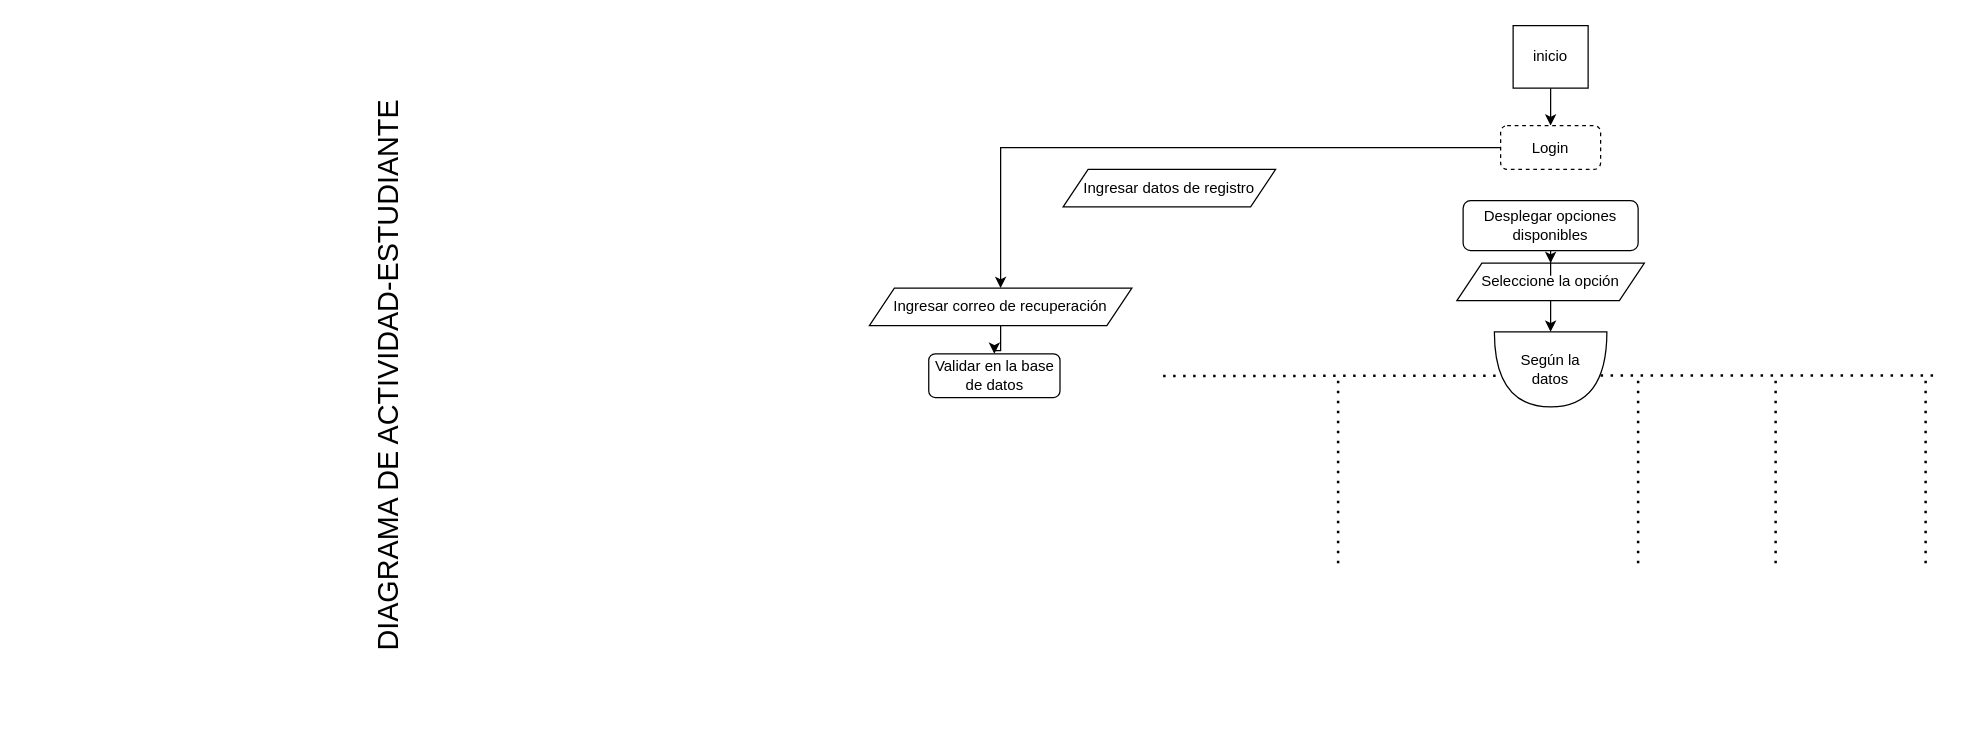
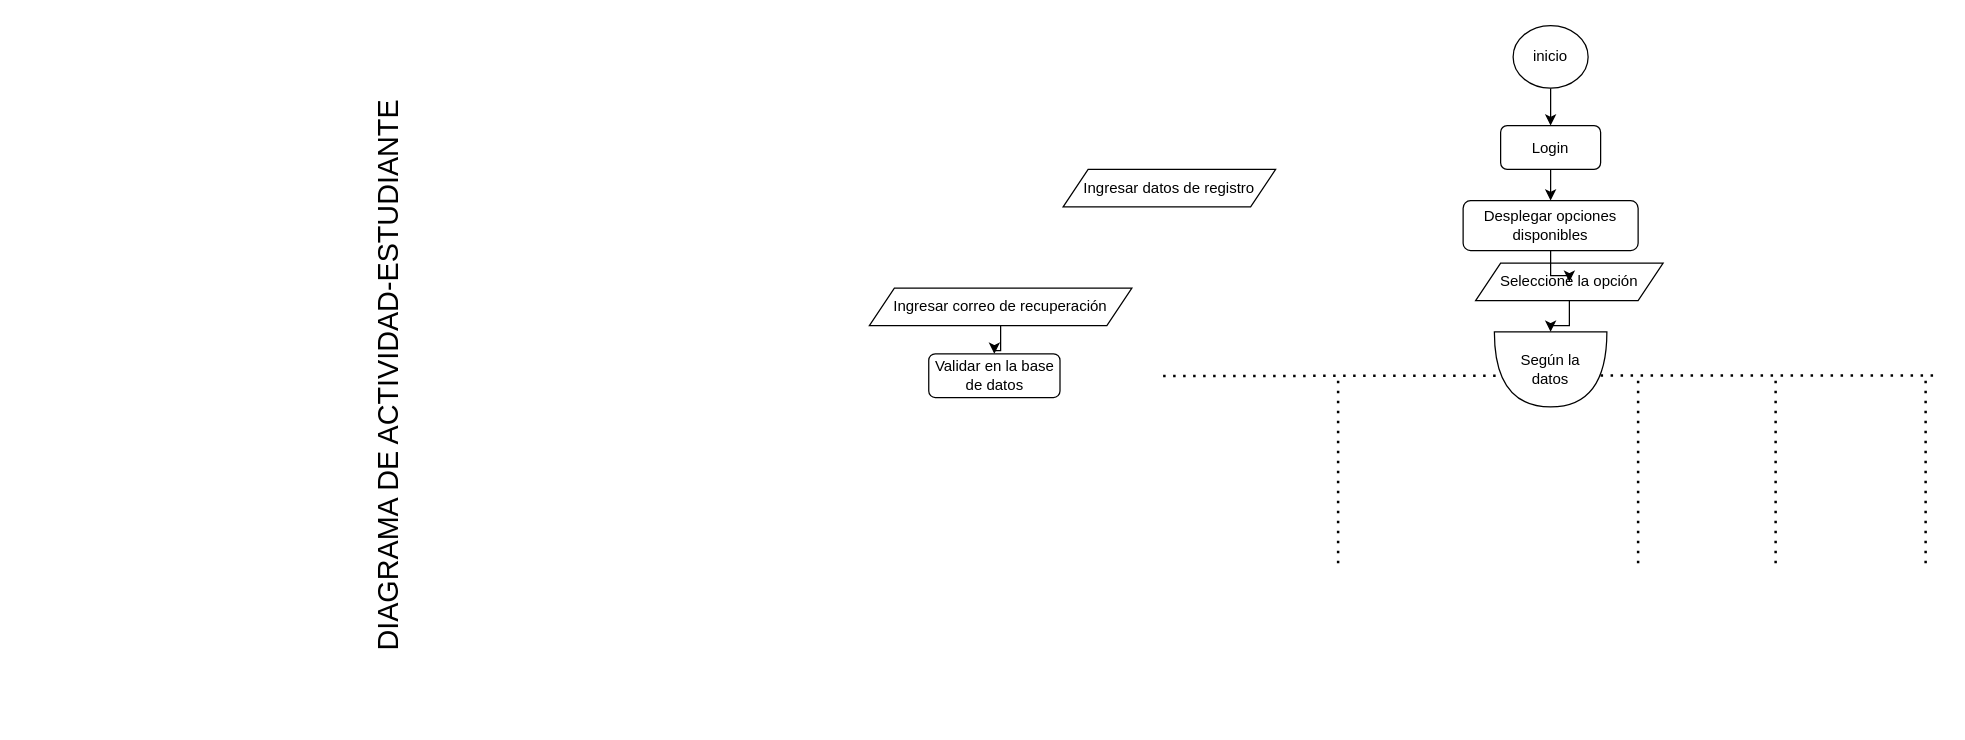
(1551, 57) -> (1551, 57)
(1185, 148) -> (1551, 189)
(1551, 148) -> (1551, 148)
(1551, 282) -> (1569, 282)
